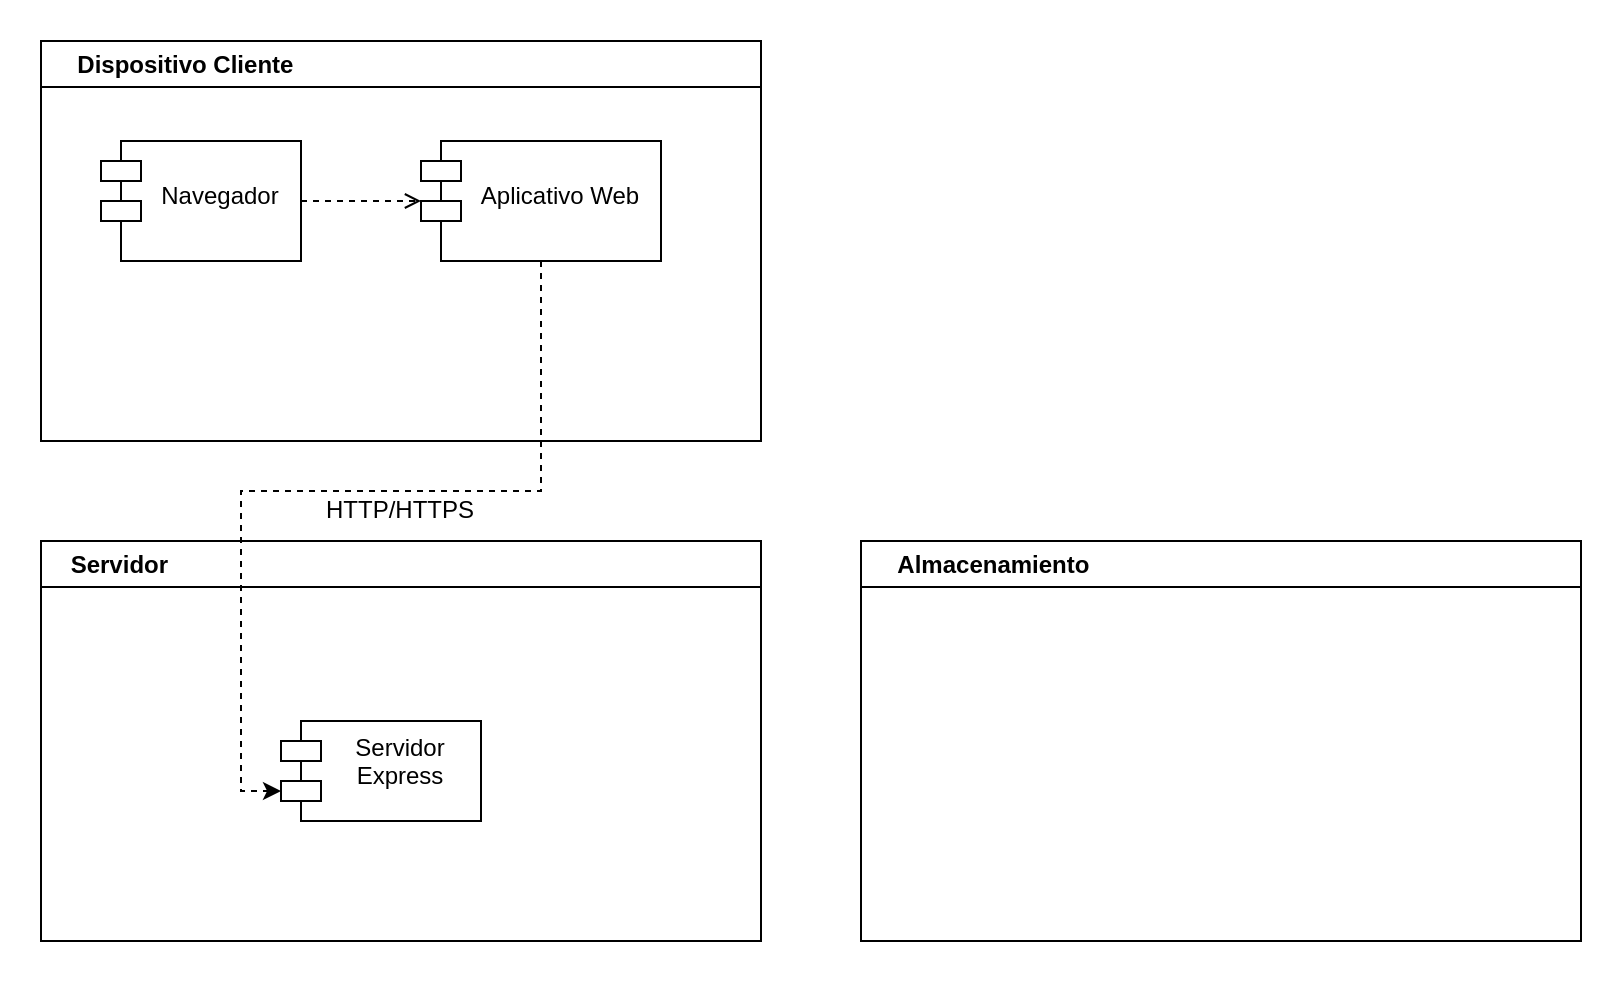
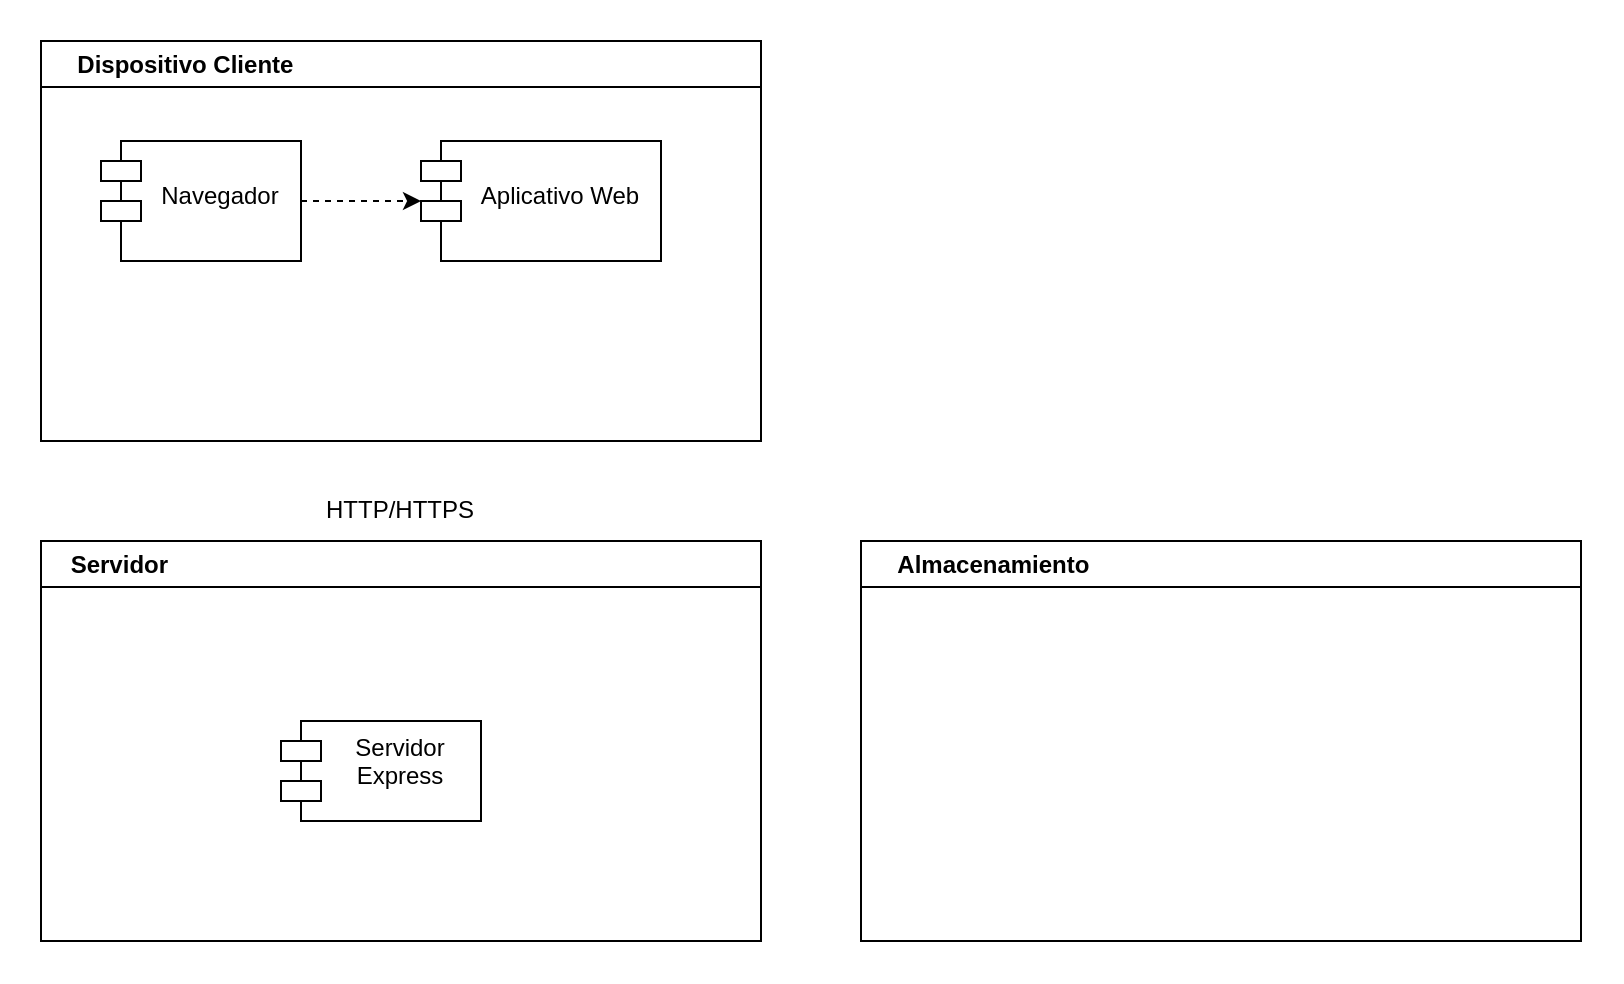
(408, 201) -> (406, 201)
(251, 491) -> none
